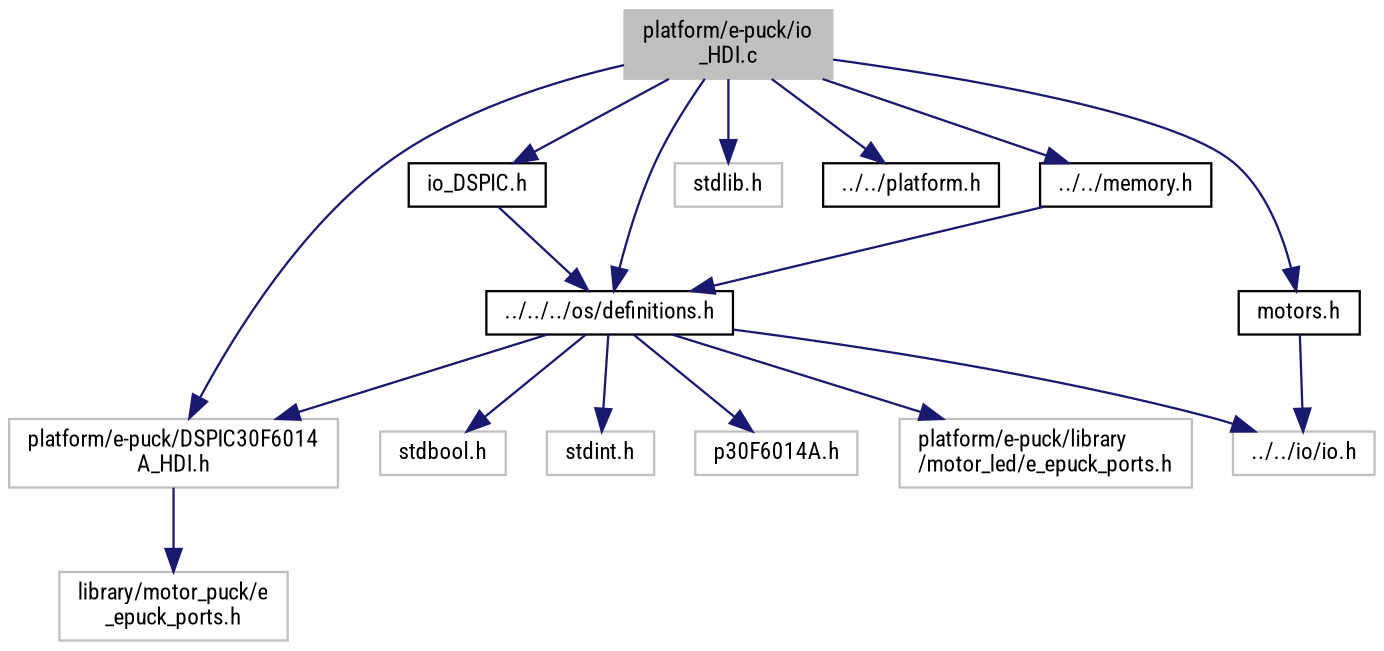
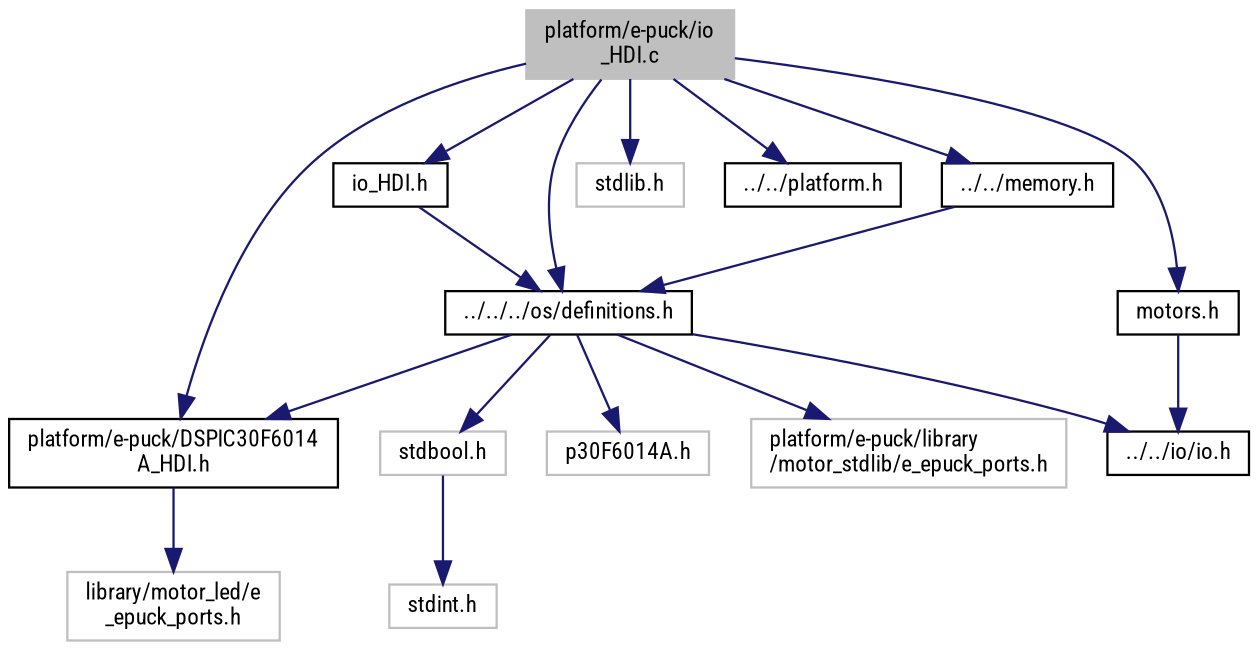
(477, 185) -> (390, 185)
(606, 371) -> (443, 518)
(174, 453) -> (174, 453)
(1046, 453) -> (909, 453)
(1304, 453) -> (1178, 453)
(174, 606) -> (174, 606)
